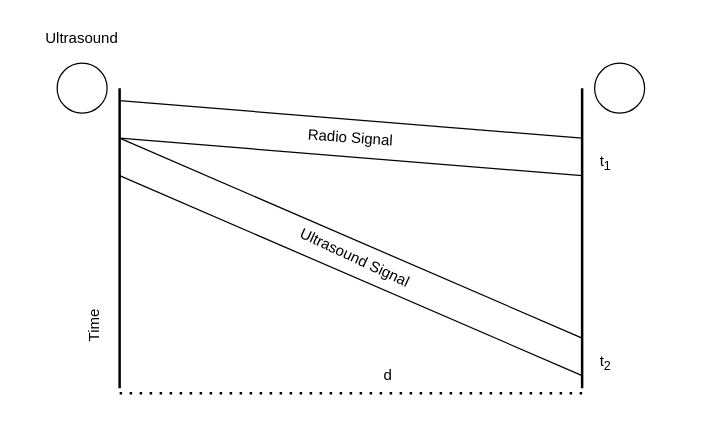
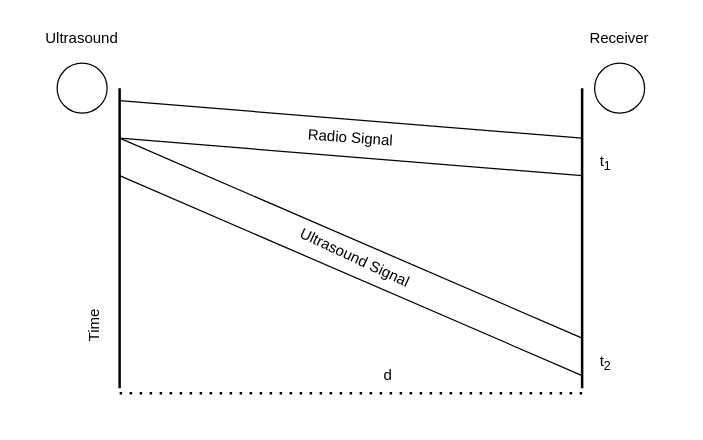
none -> (619, 38)
